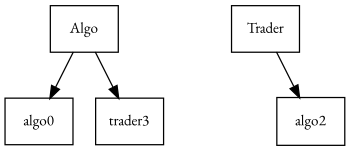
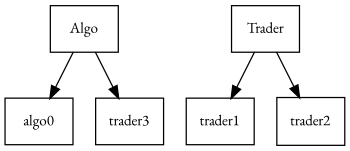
none -> (220, 121)
(311, 121) -> (311, 121)
